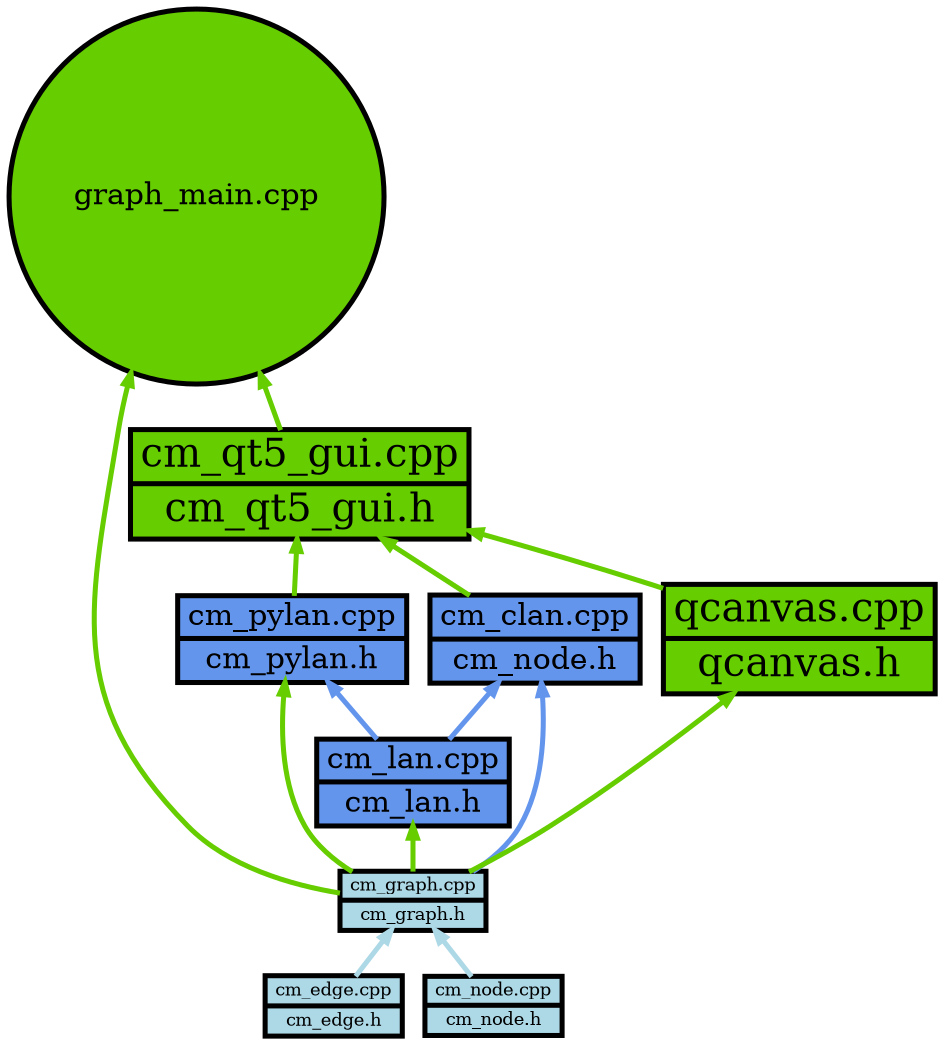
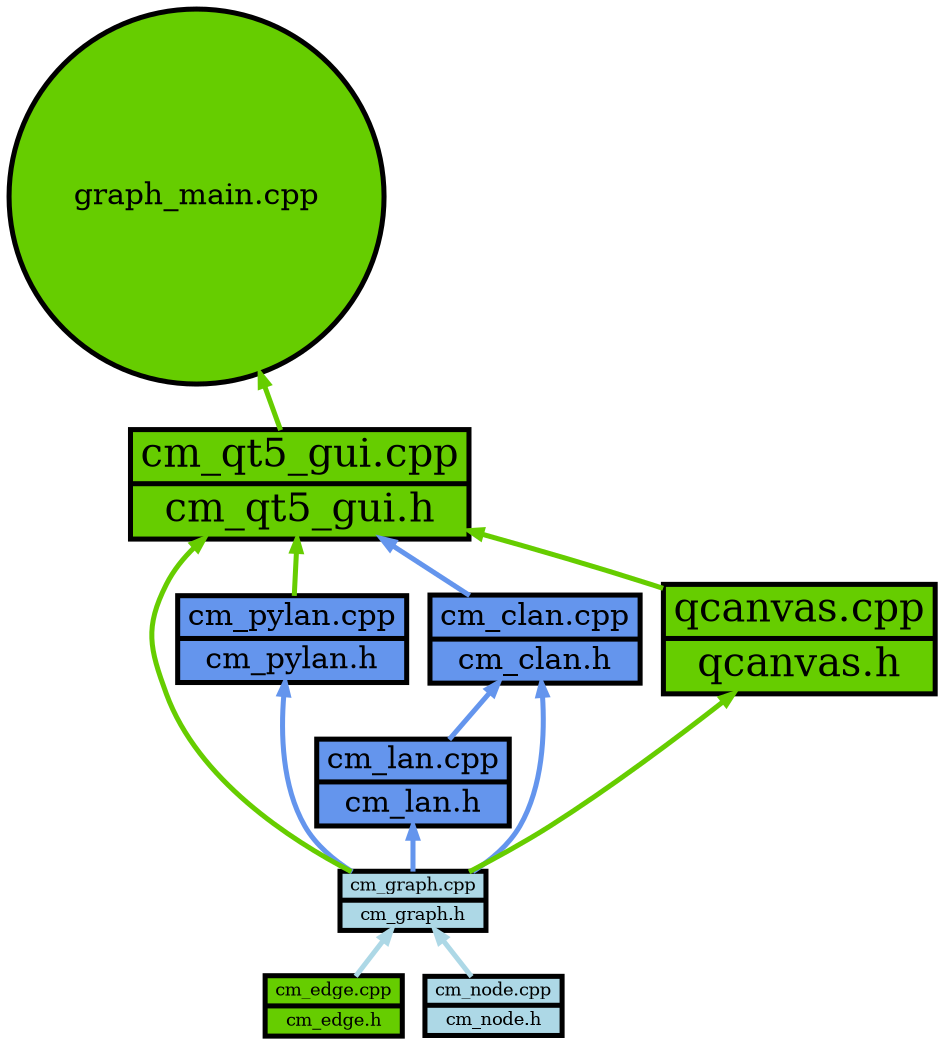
(431, 571) -> (431, 571)
(535, 660) -> (535, 660)
(107, 701) -> (190, 738)
(357, 716) -> none
(292, 795) -> (292, 795)
(413, 855) -> (413, 855)
(334, 1006) -> (334, 1006)
